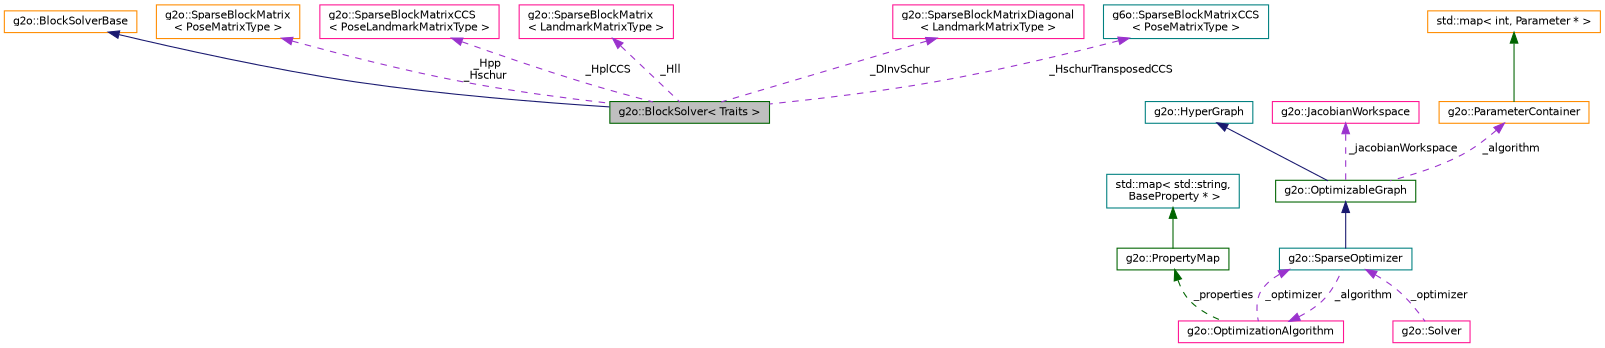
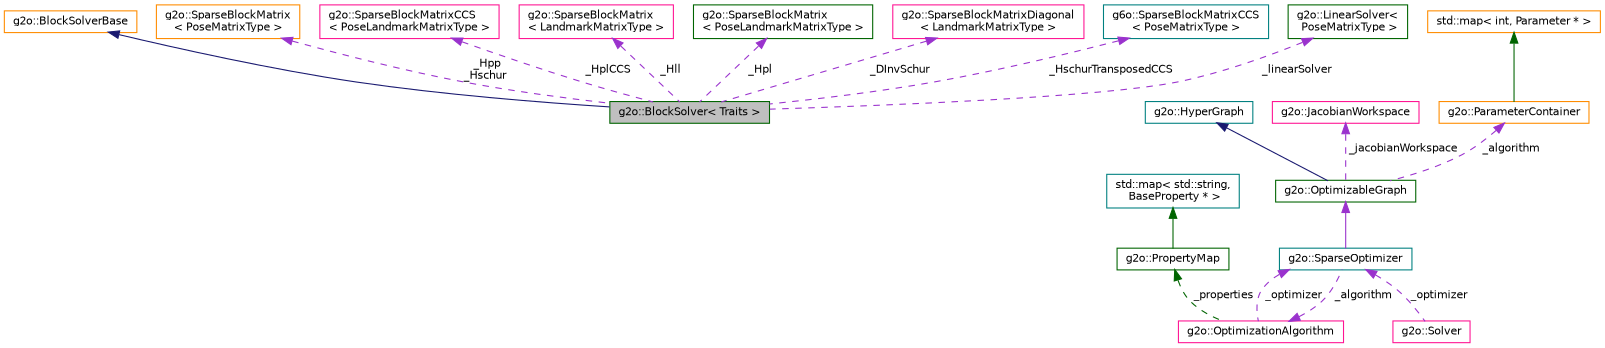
none -> (783, 22)
none -> (1348, 22)
(1346, 231) -> (1346, 231)
